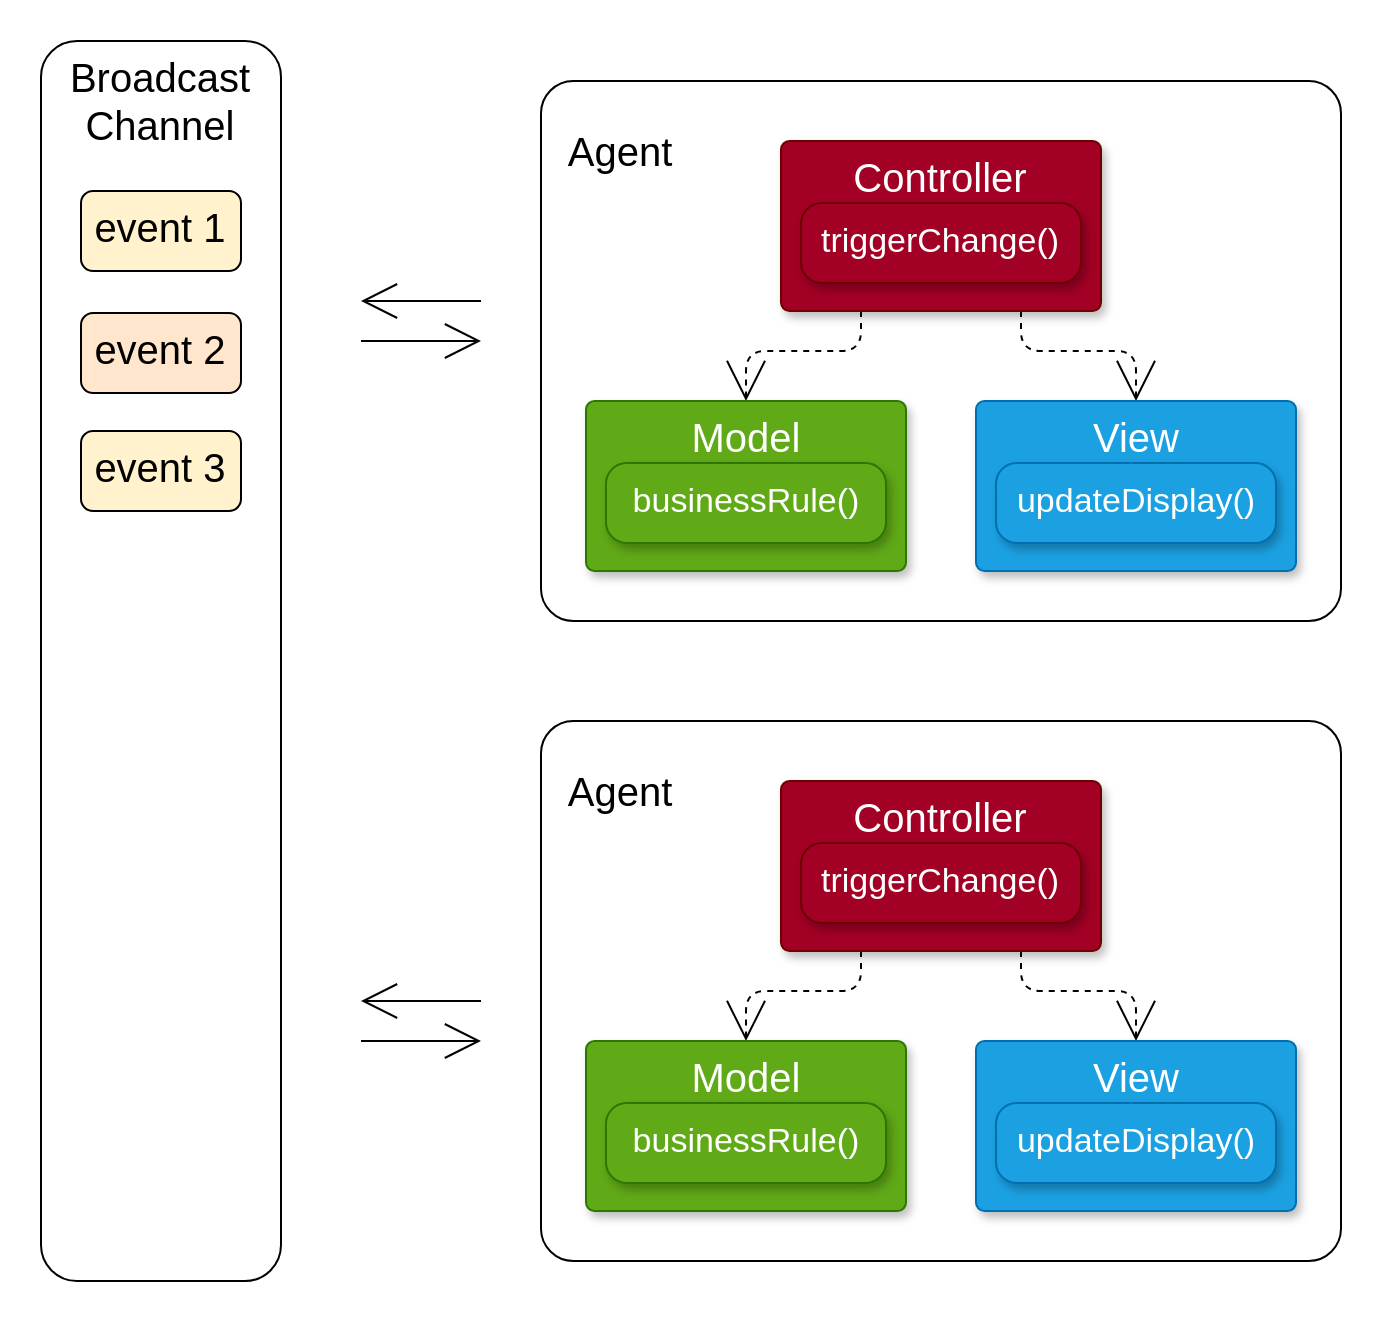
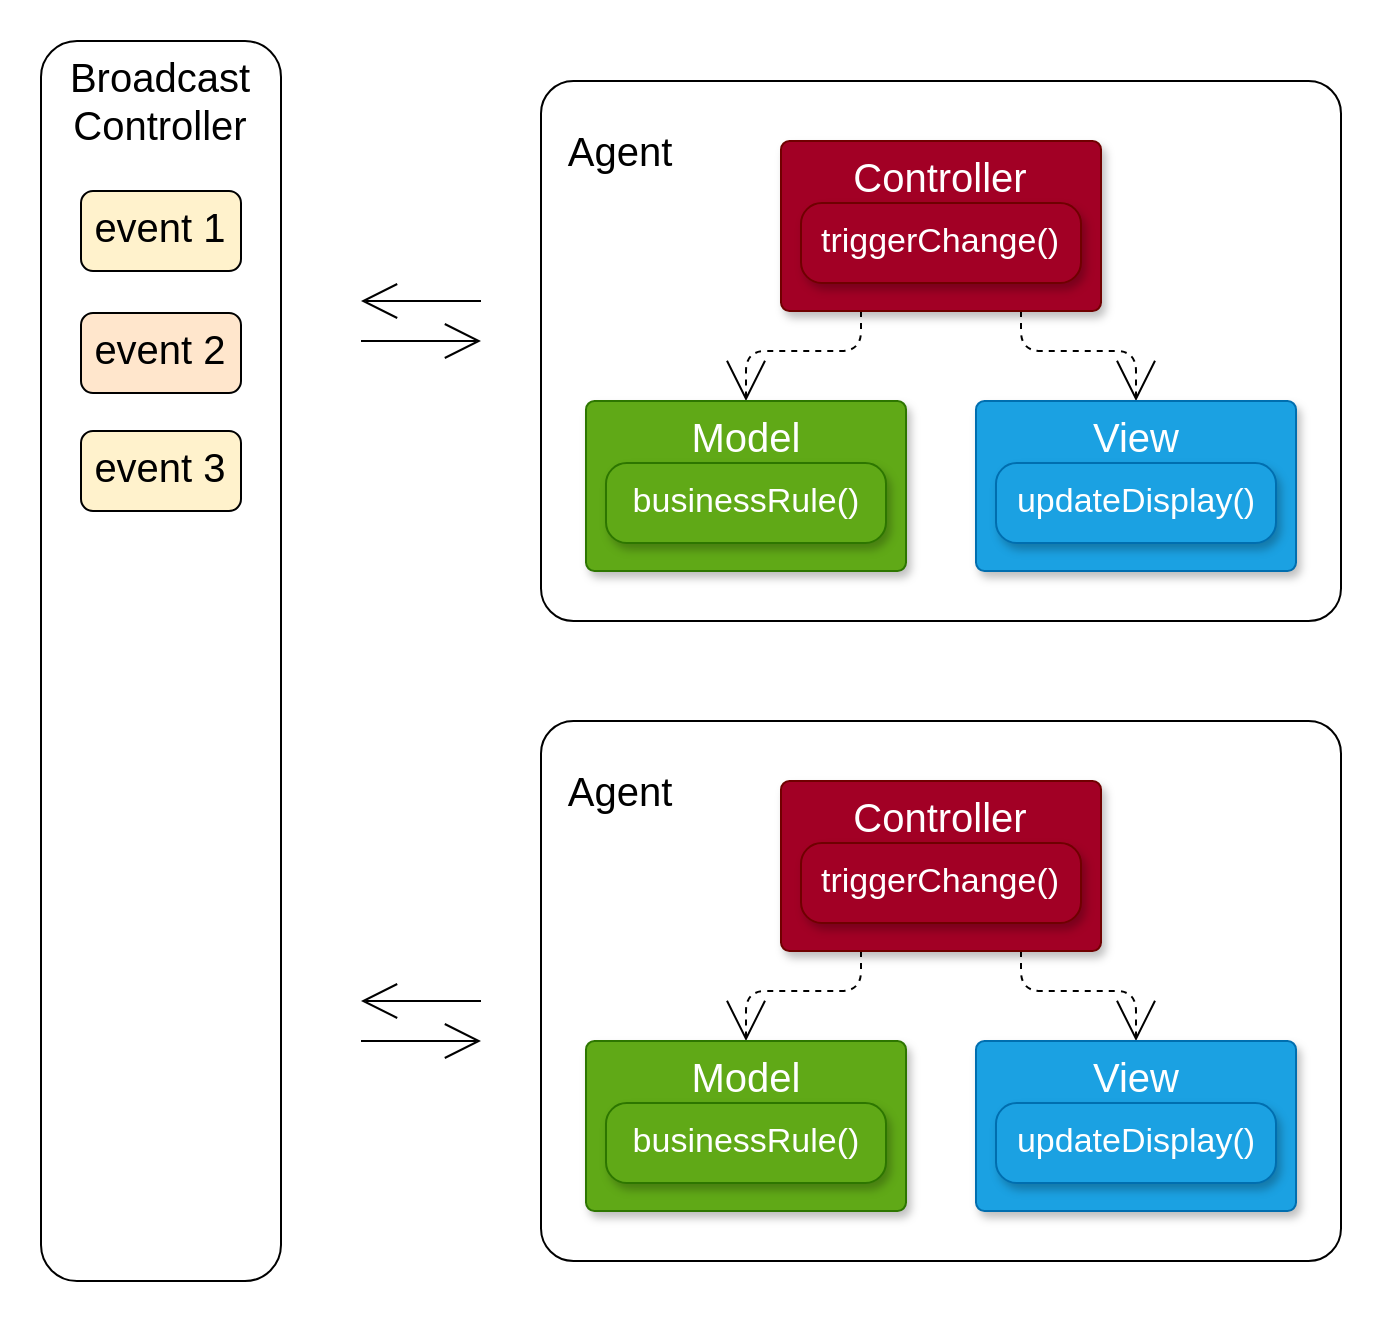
(161, 103) -> (161, 103)
